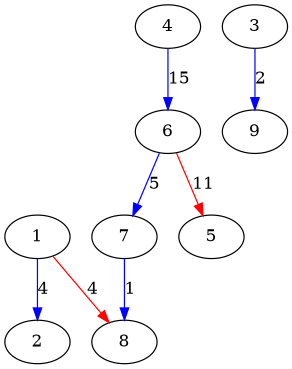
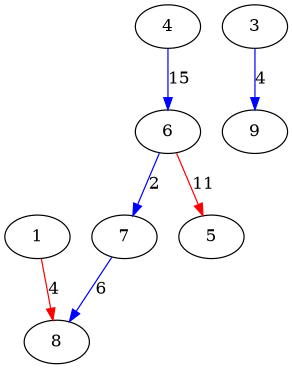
(261, 79) -> (261, 79)
(155, 184) -> (155, 184)
(130, 289) -> (102, 289)
(37, 342) -> none
